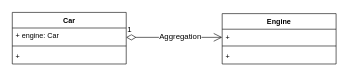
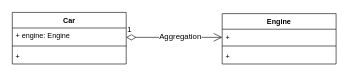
(39, 36) -> (44, 36)
